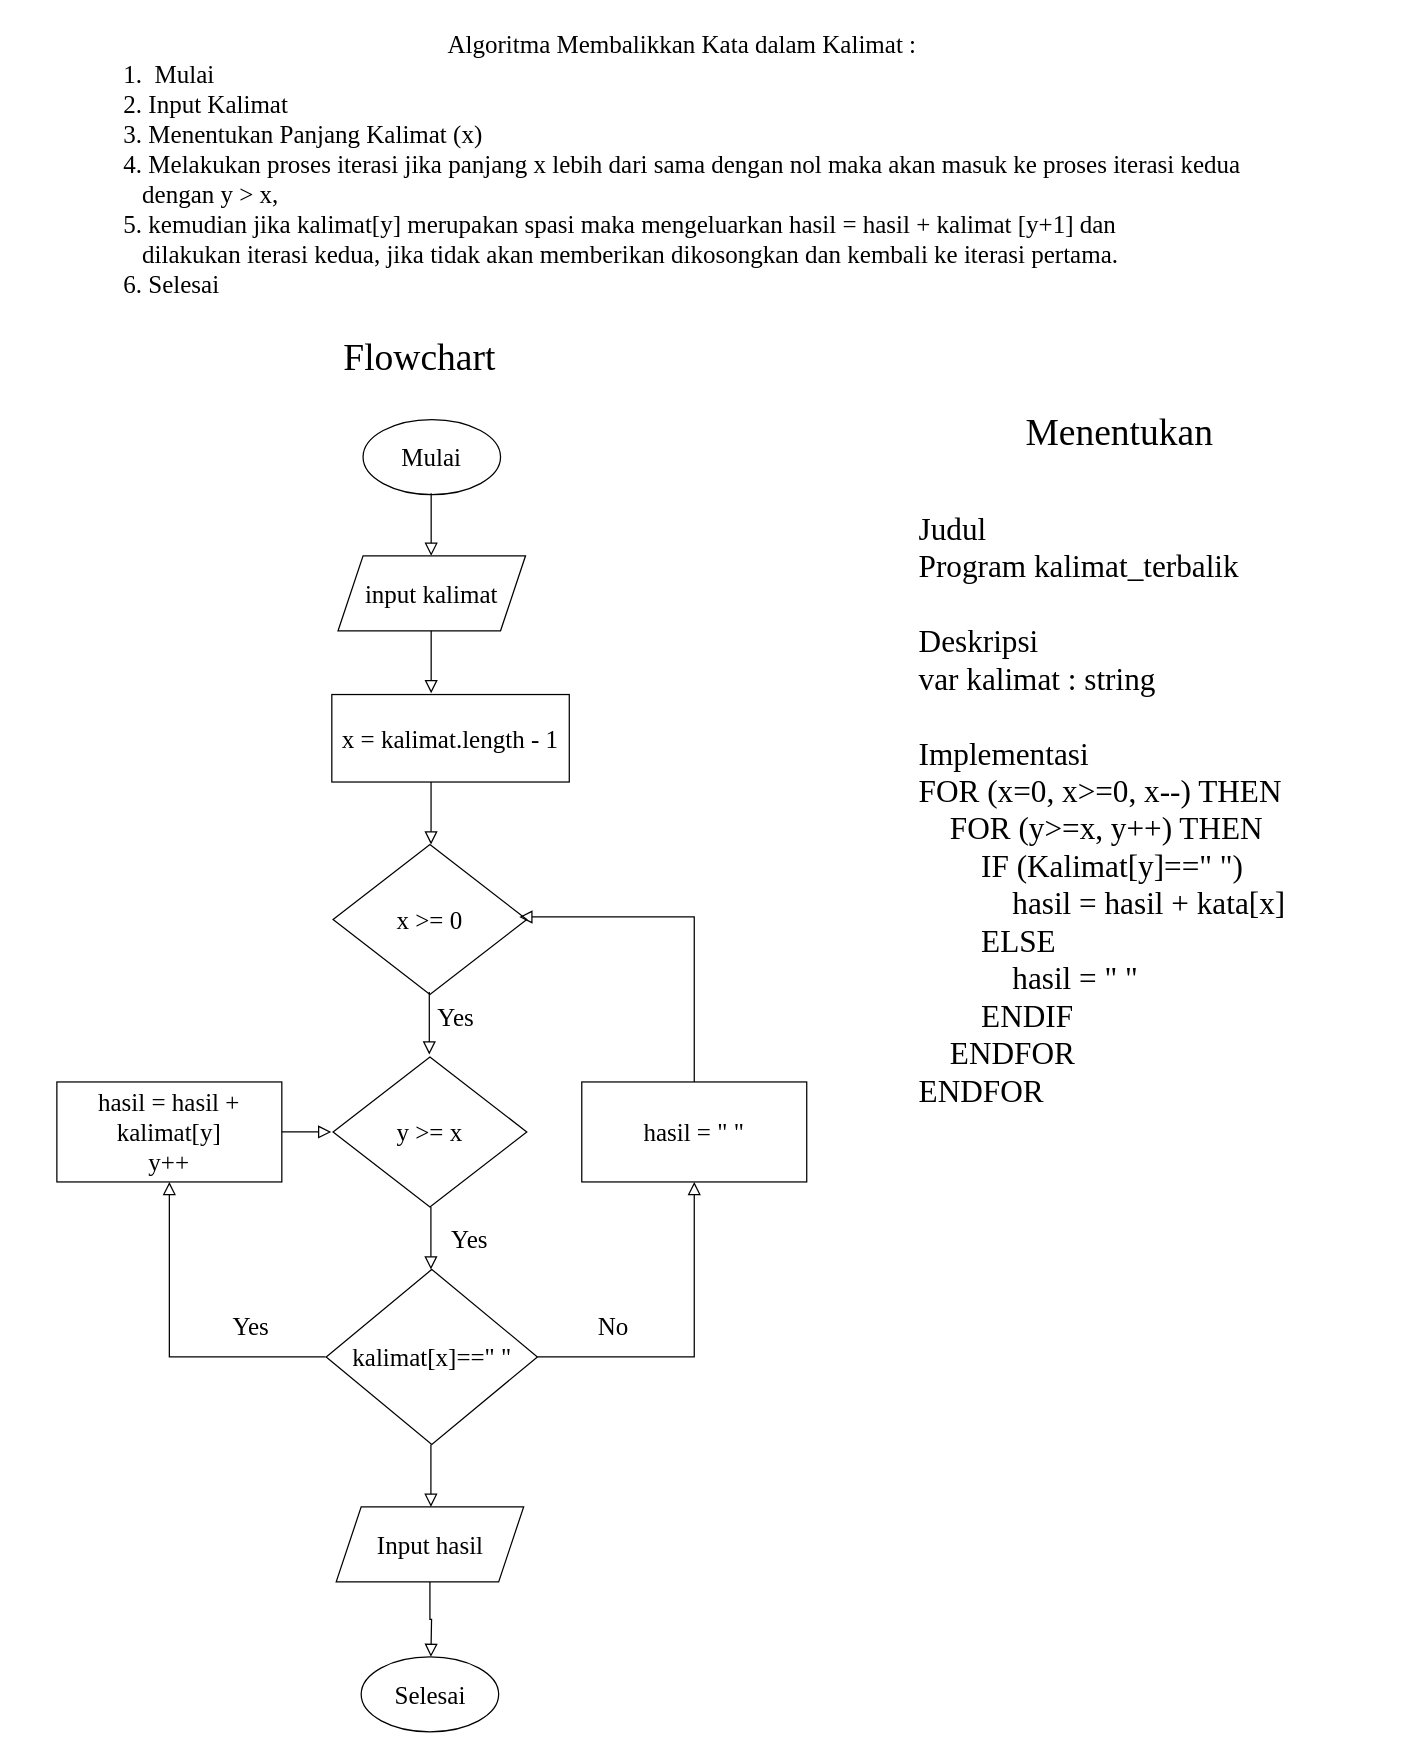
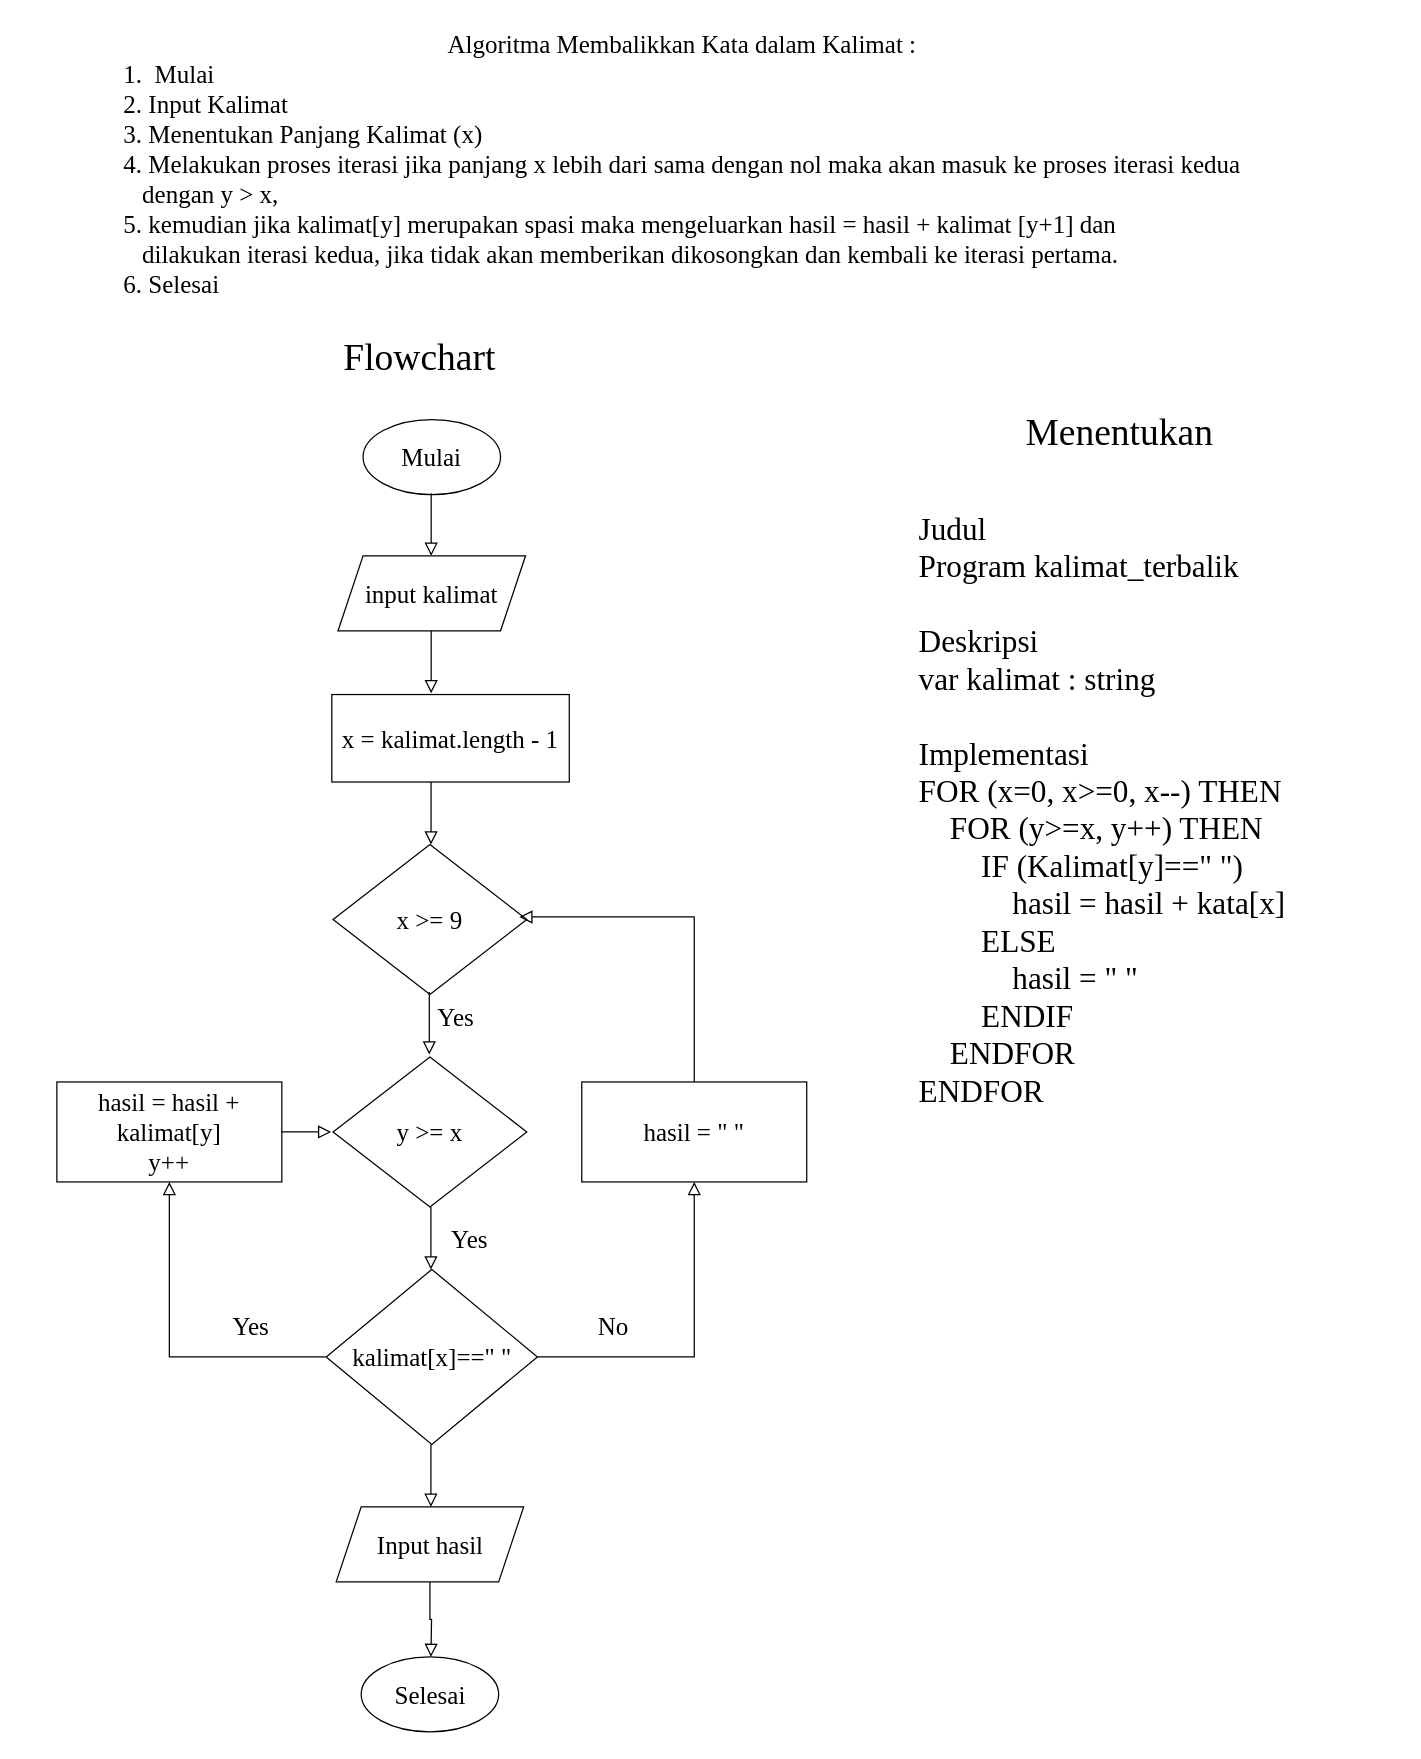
(430, 919) -> (430, 919)
